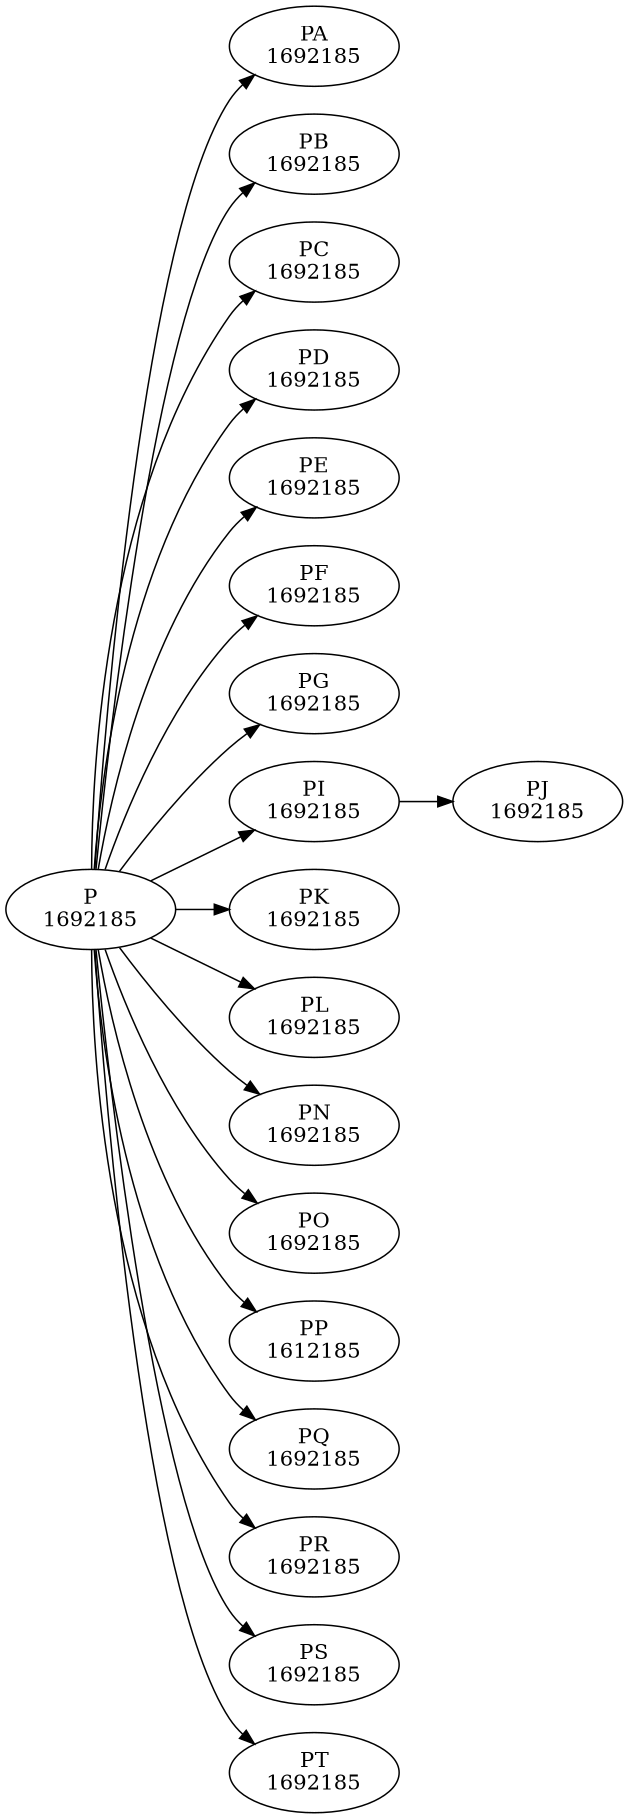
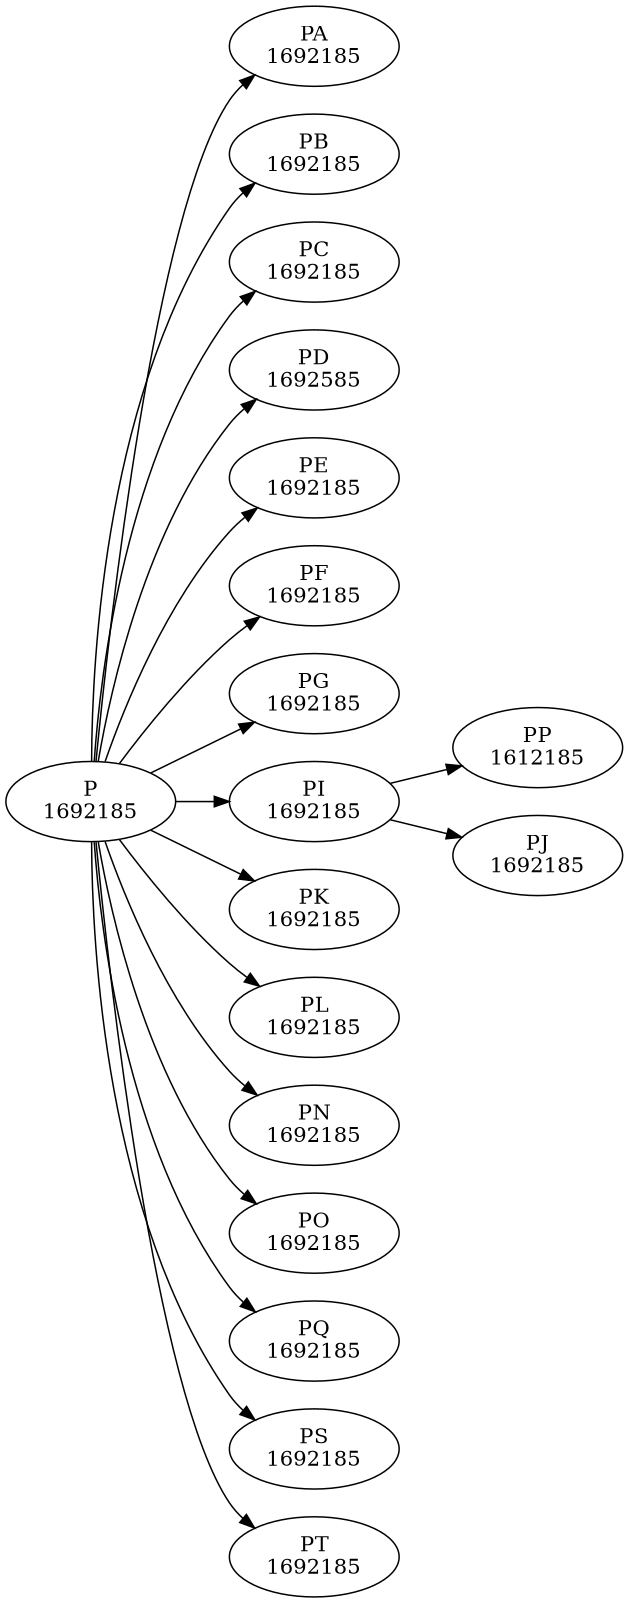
(314, 370) -> (314, 370)
(148, 1136) -> (419, 776)
(314, 1557) -> none
